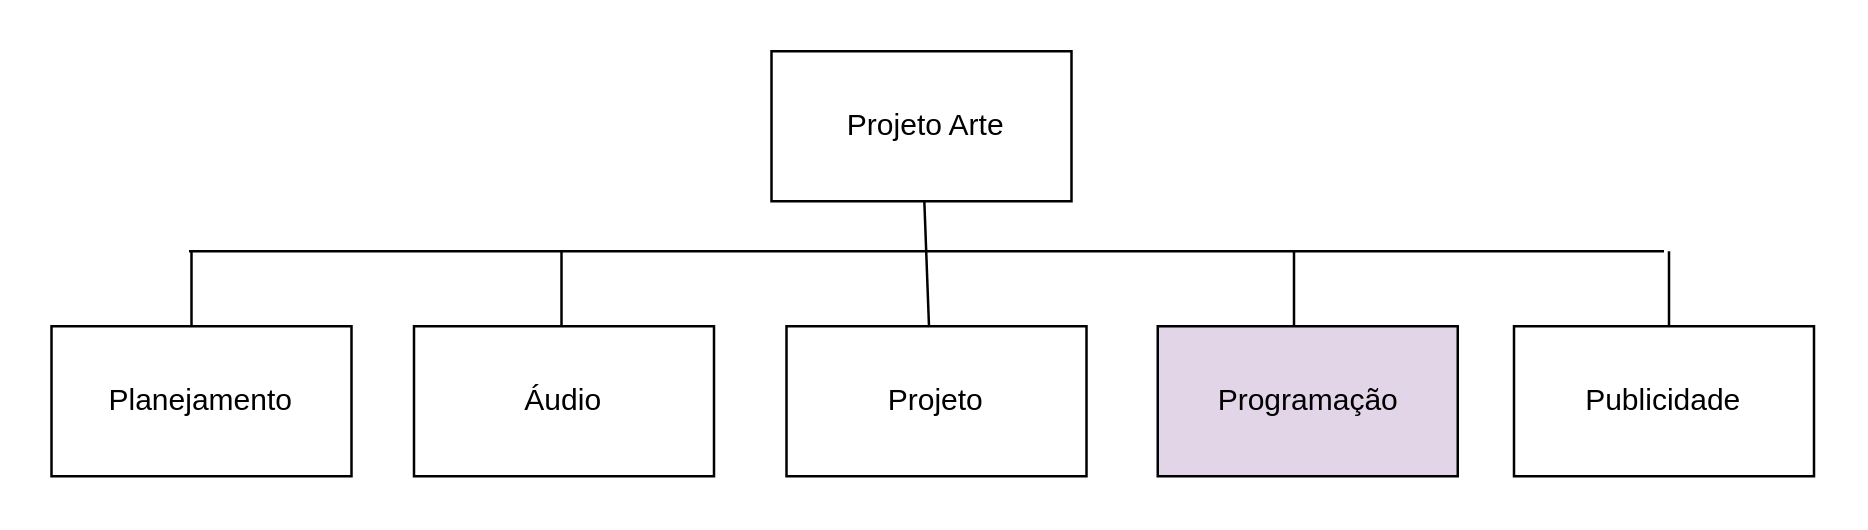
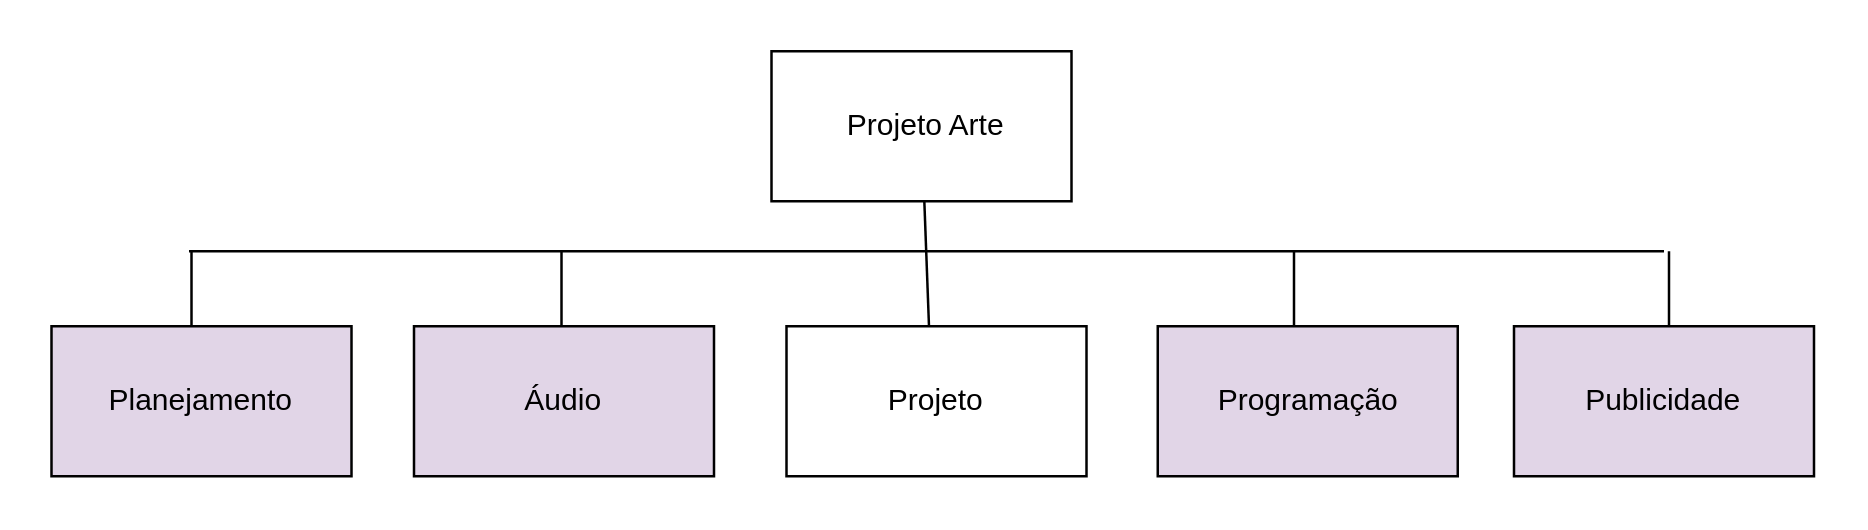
(201, 401) -> (201, 401)
(564, 401) -> (564, 401)
(1664, 401) -> (1664, 401)
